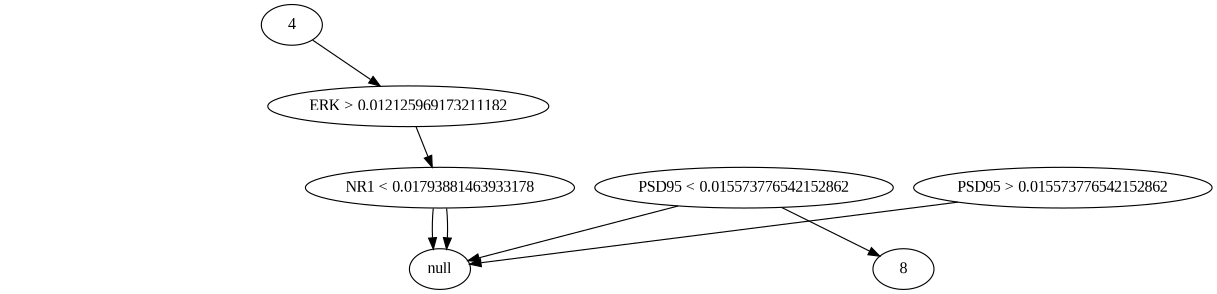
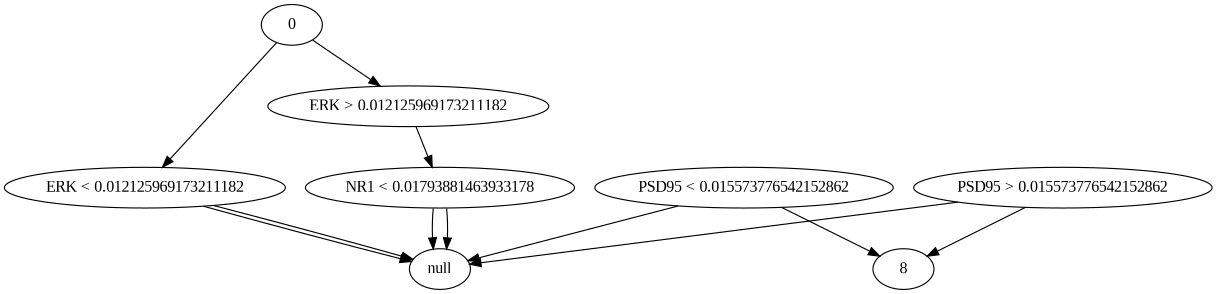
(292, 25) -> (292, 25)
none -> (145, 188)
none -> (981, 229)
